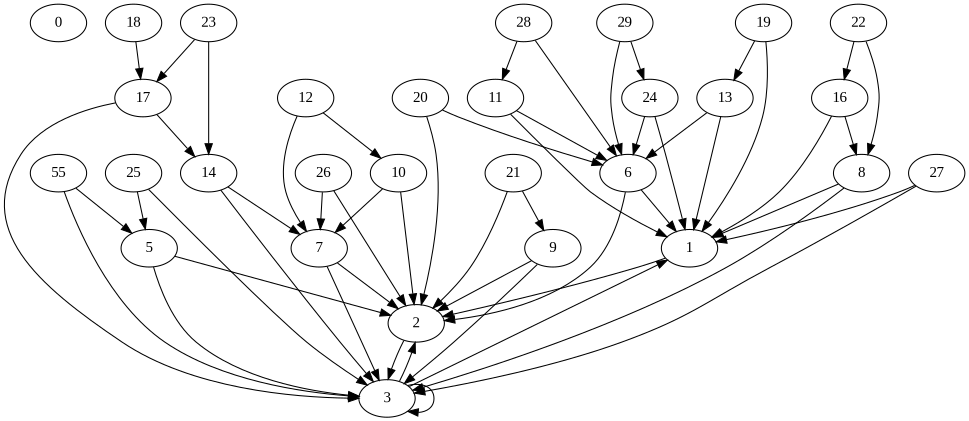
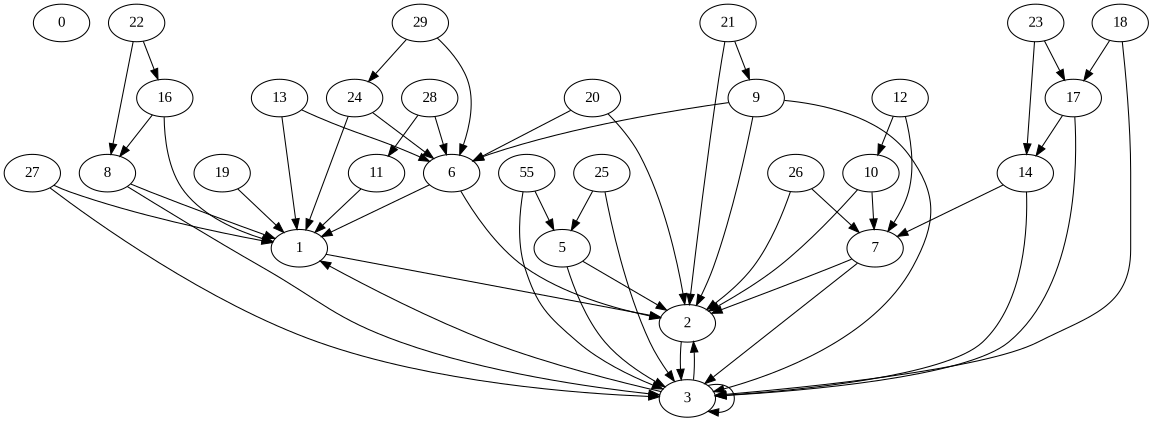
(747, 56) -> none
(557, 133) -> (605, 124)
none -> (1052, 335)
